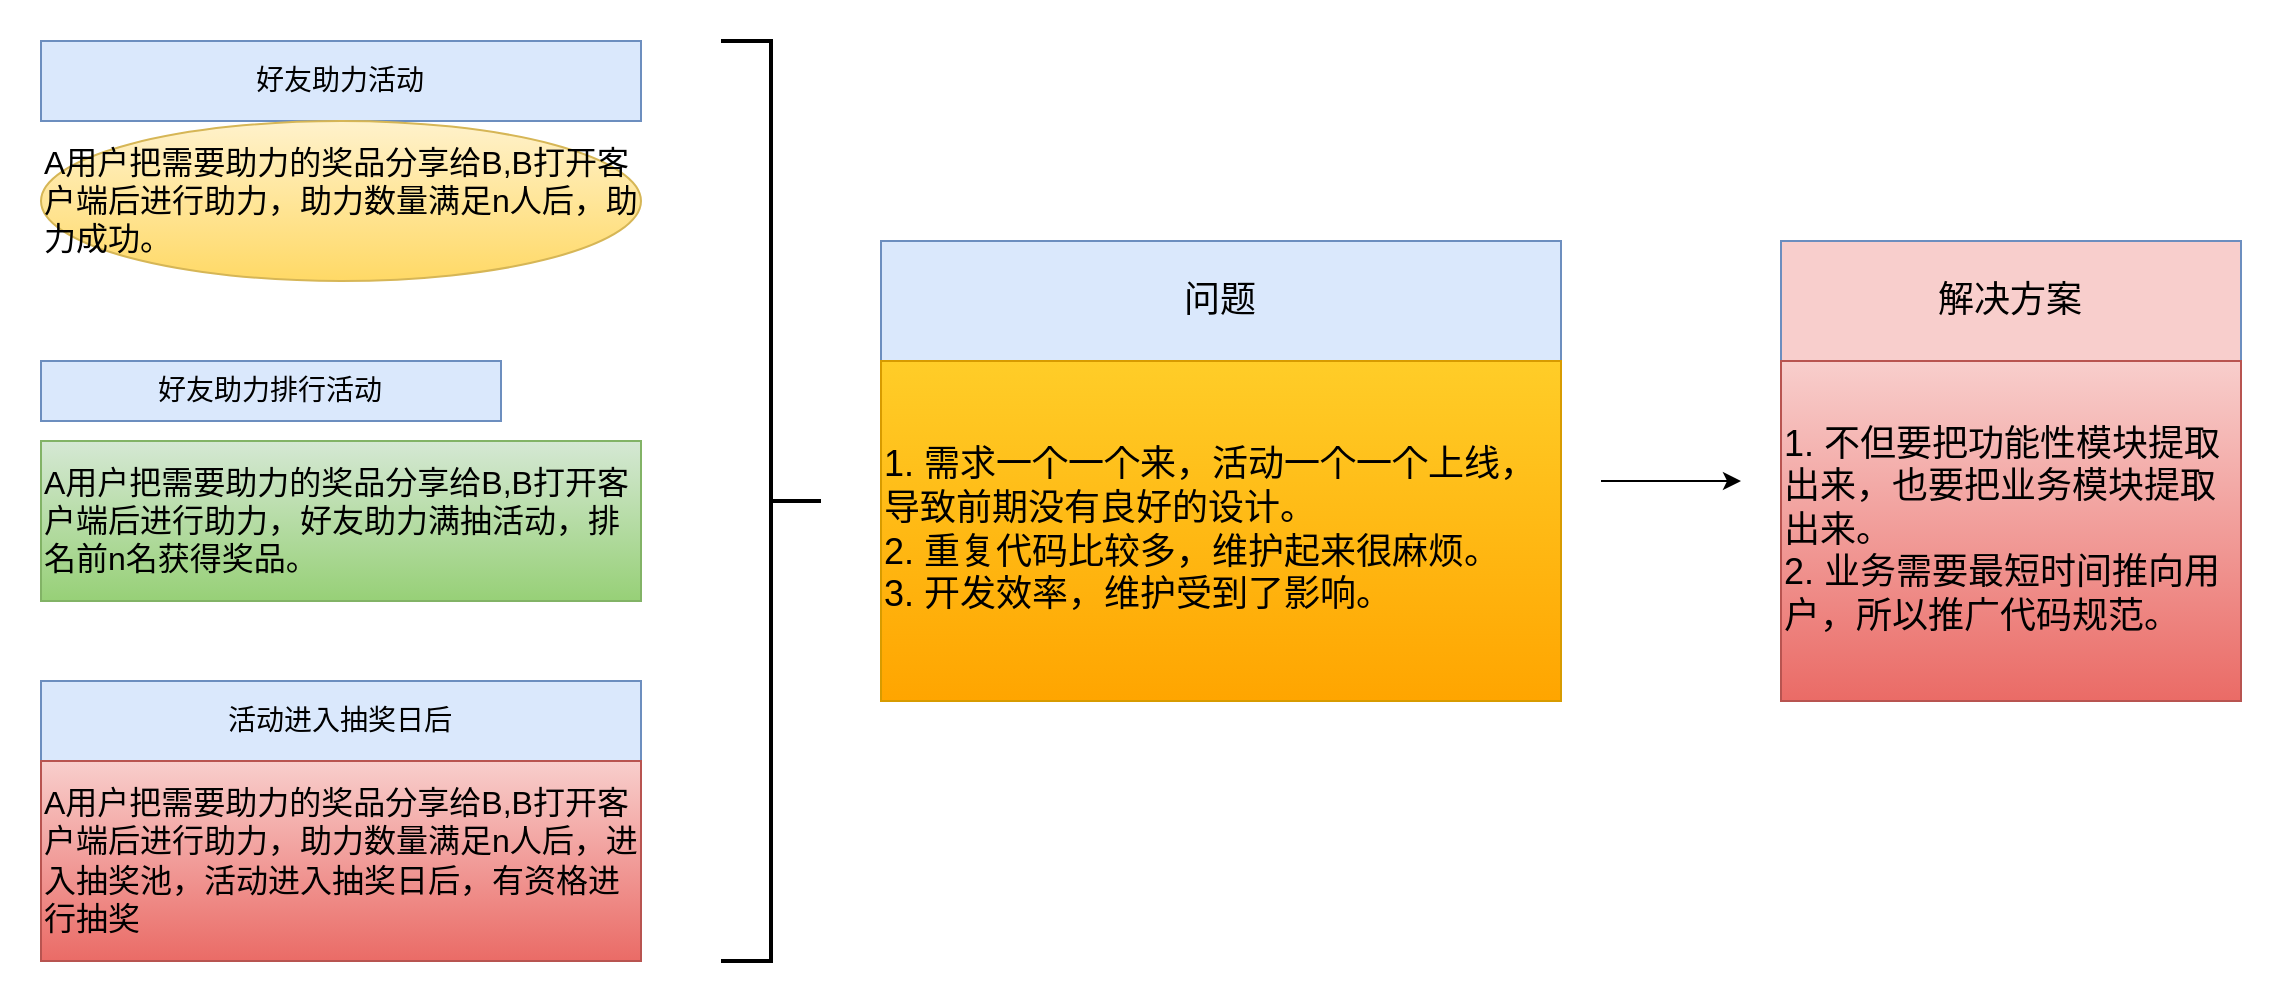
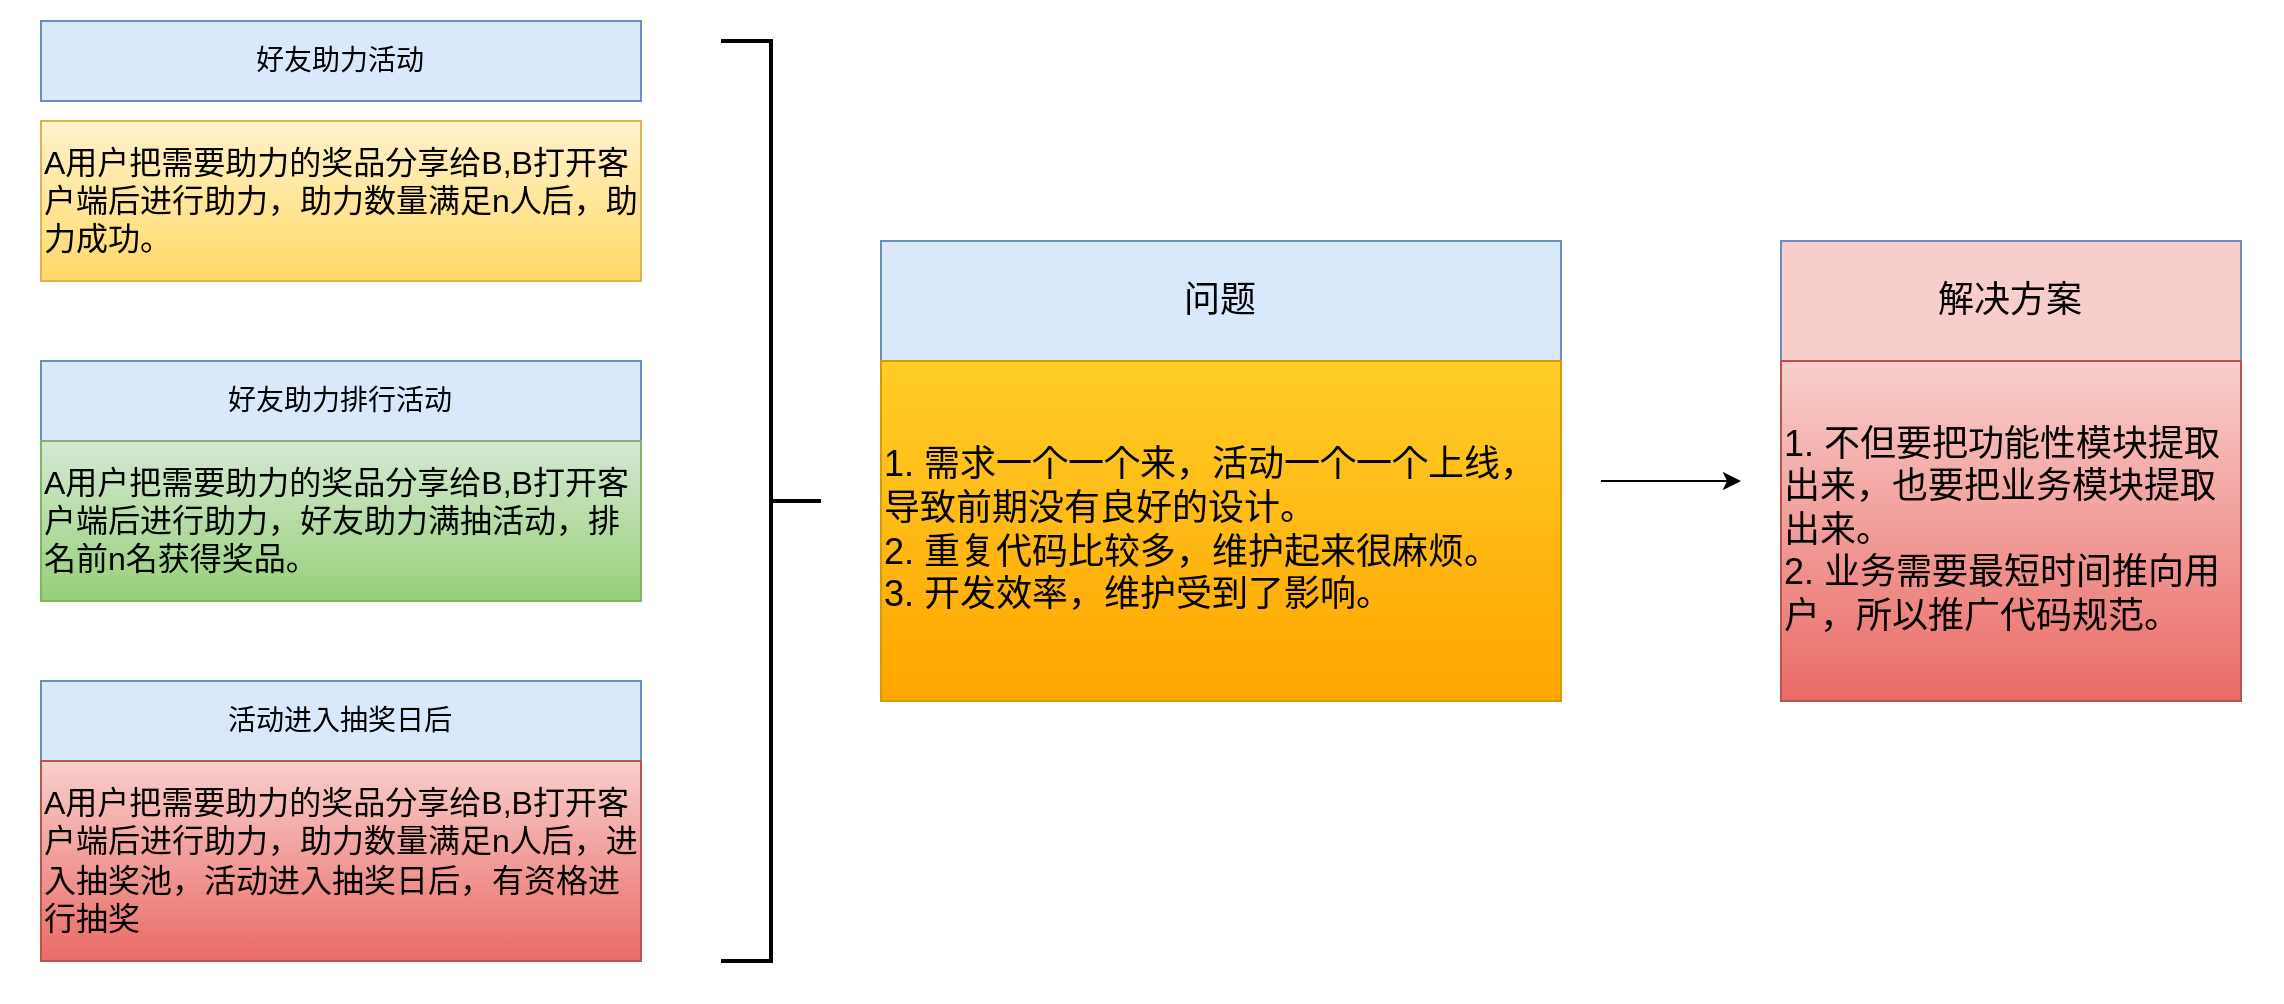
(341, 81) -> (341, 61)
(341, 201) -> (341, 201)
(271, 391) -> (341, 401)
